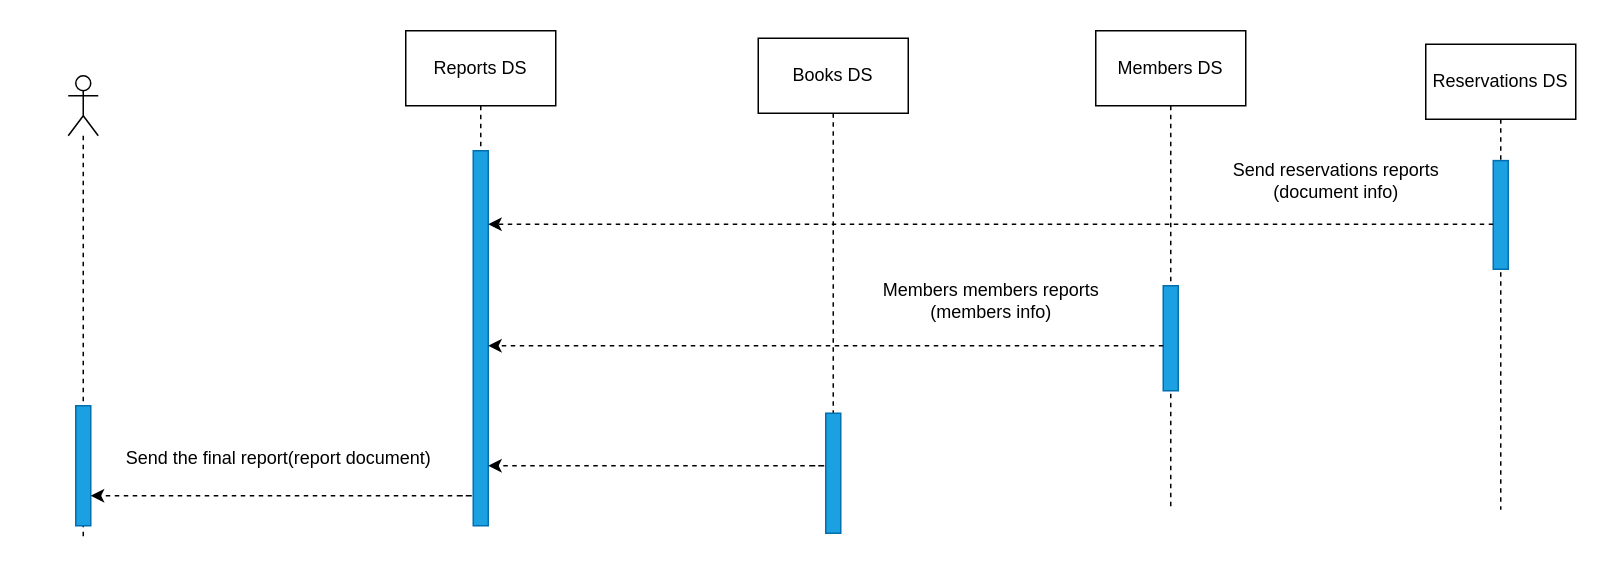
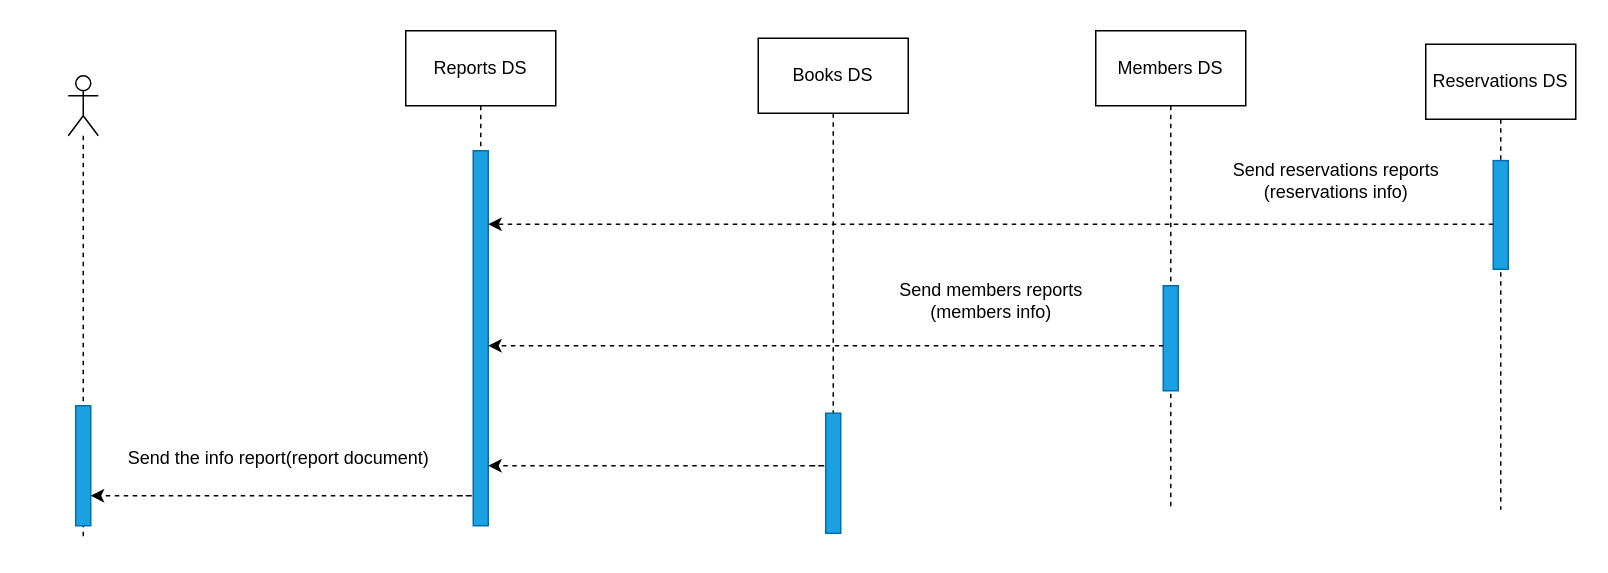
(1337, 181) -> (1337, 181)
(992, 301) -> (992, 301)
(279, 458) -> (279, 458)
